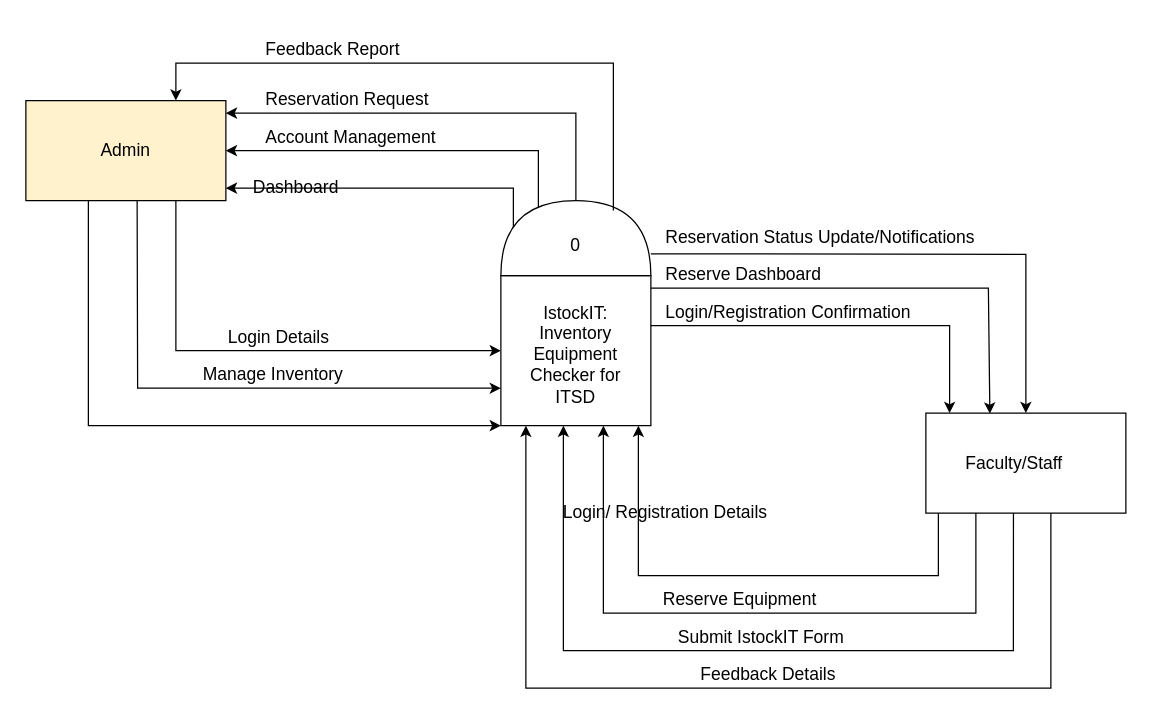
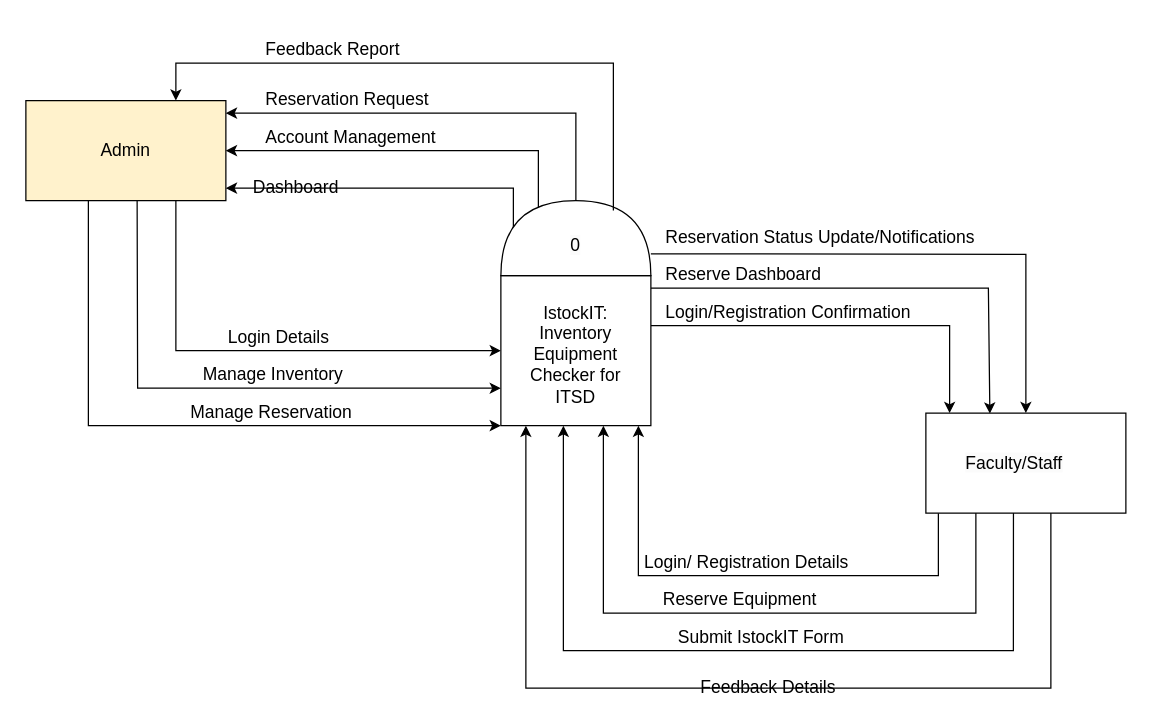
none -> (276, 407)
(685, 507) -> (766, 557)
(804, 669) -> (804, 682)
